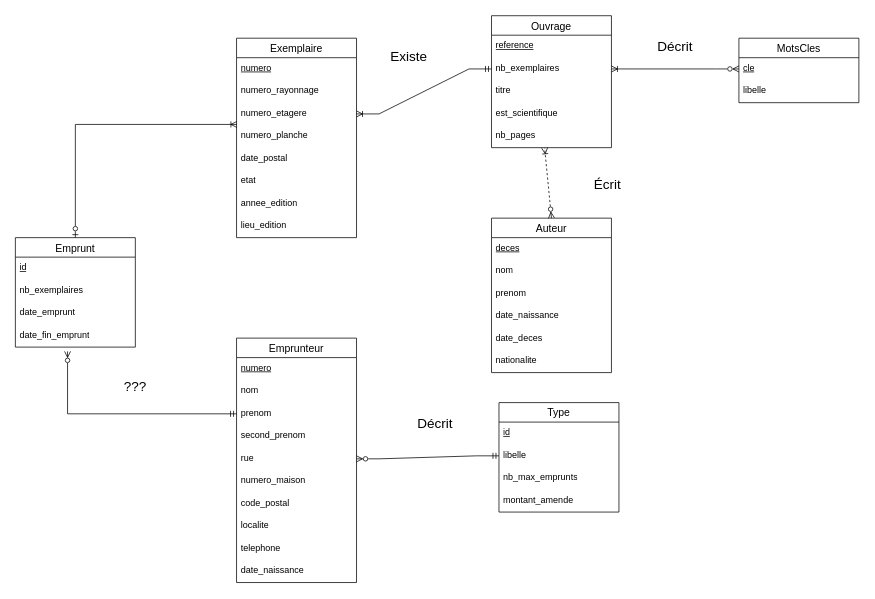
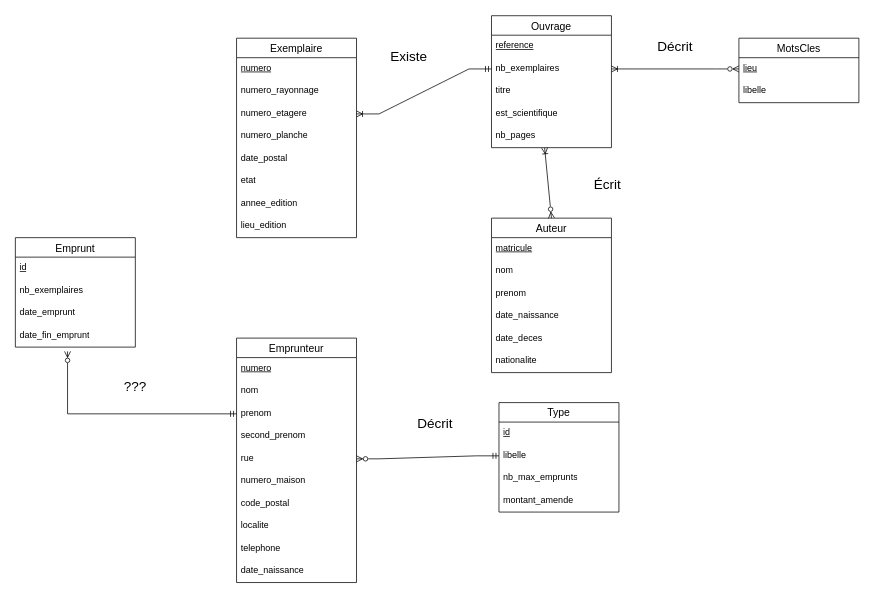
(750, 68) -> (751, 68)
(103, 124) -> none
(548, 177) -> (548, 177)
(509, 248) -> (516, 248)
